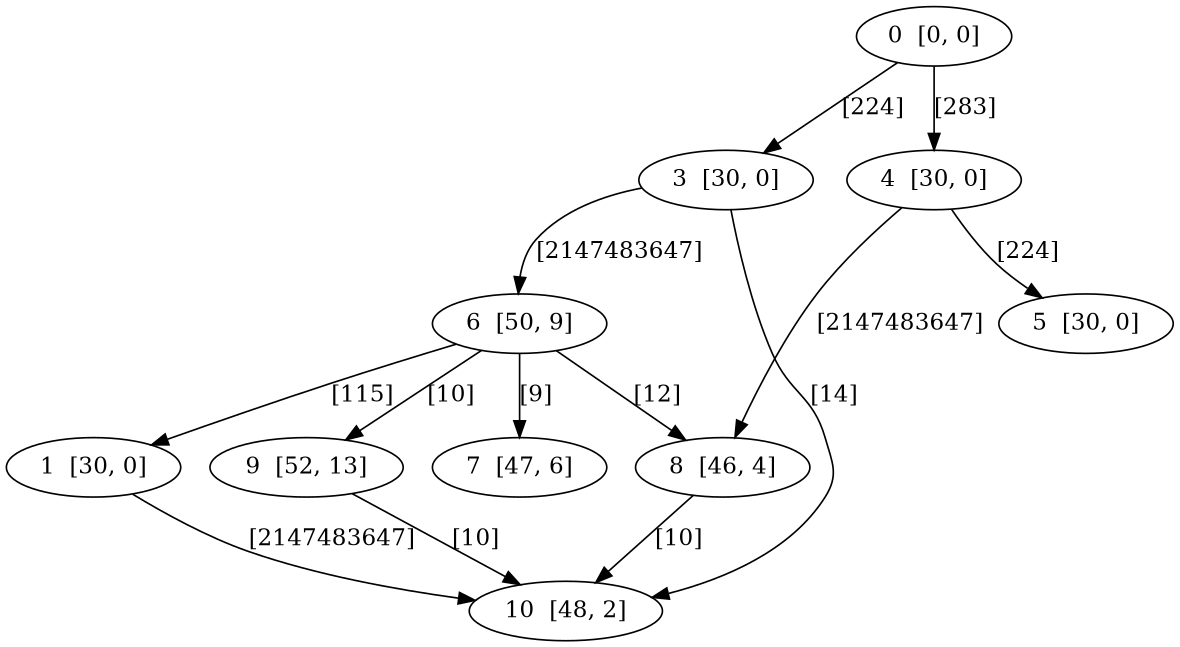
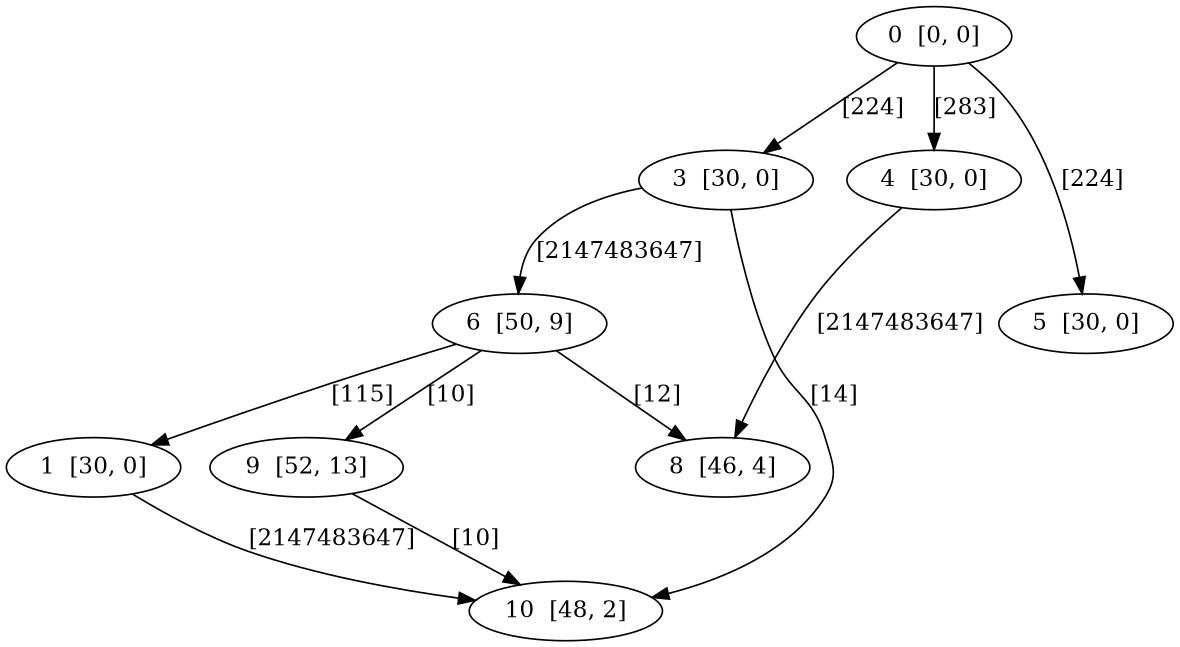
(986, 253) -> (1043, 160)
(520, 467) -> none
(651, 533) -> none
